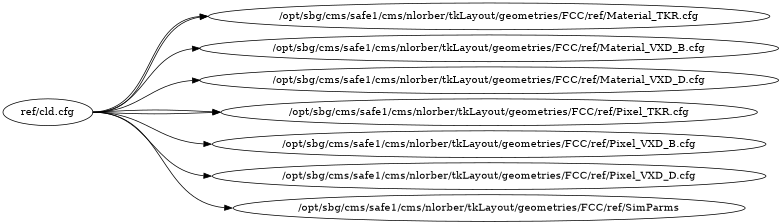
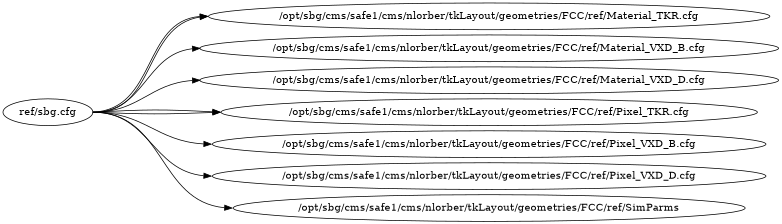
(48, 112) -> (48, 112)
